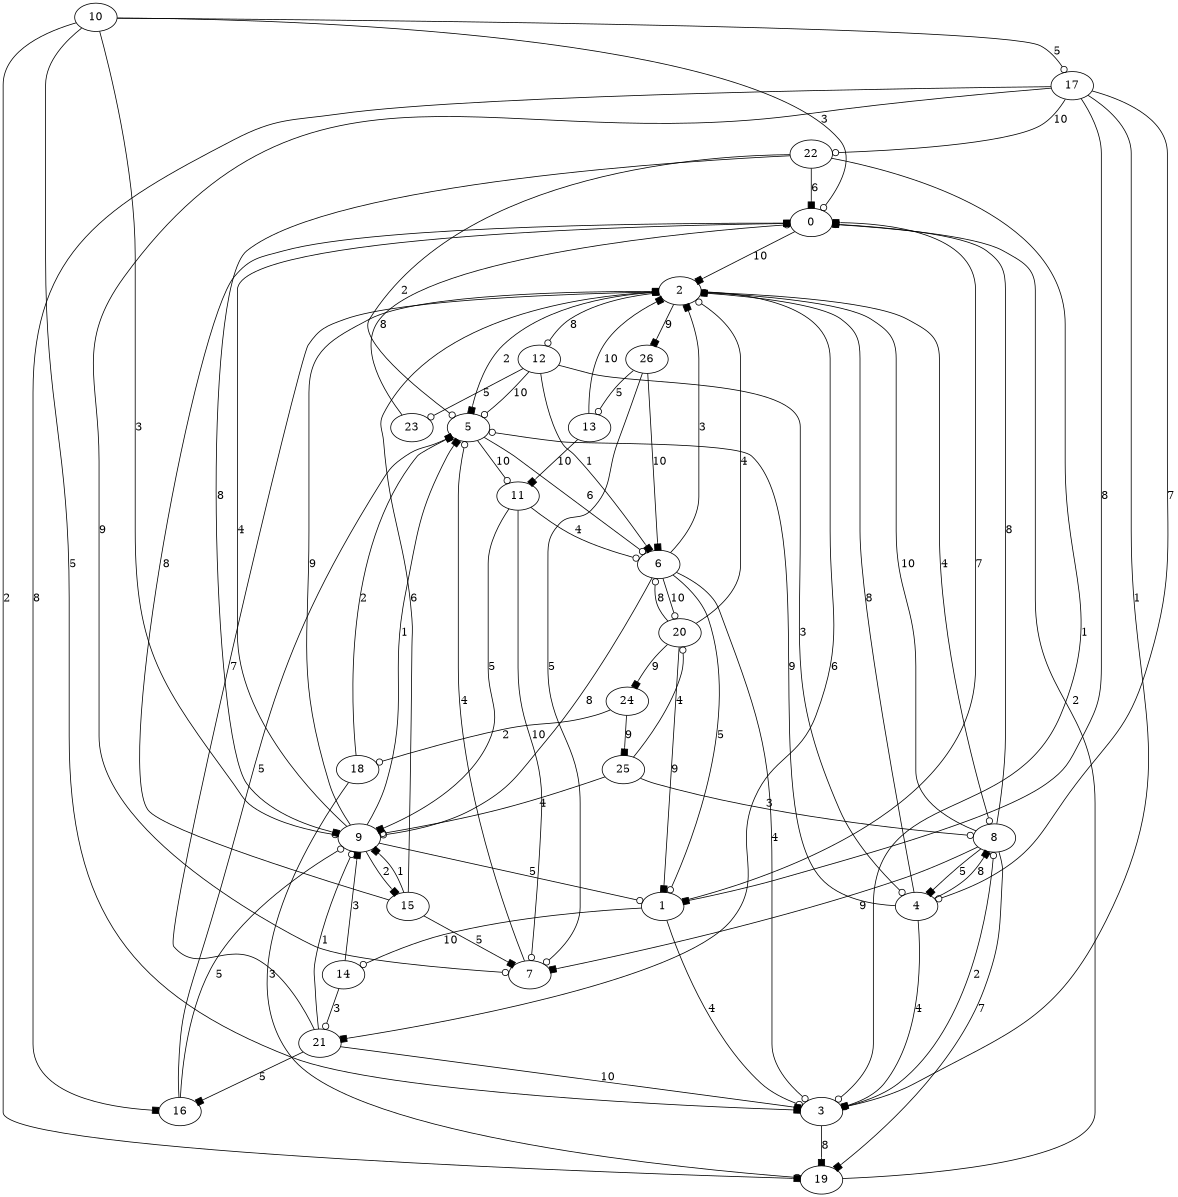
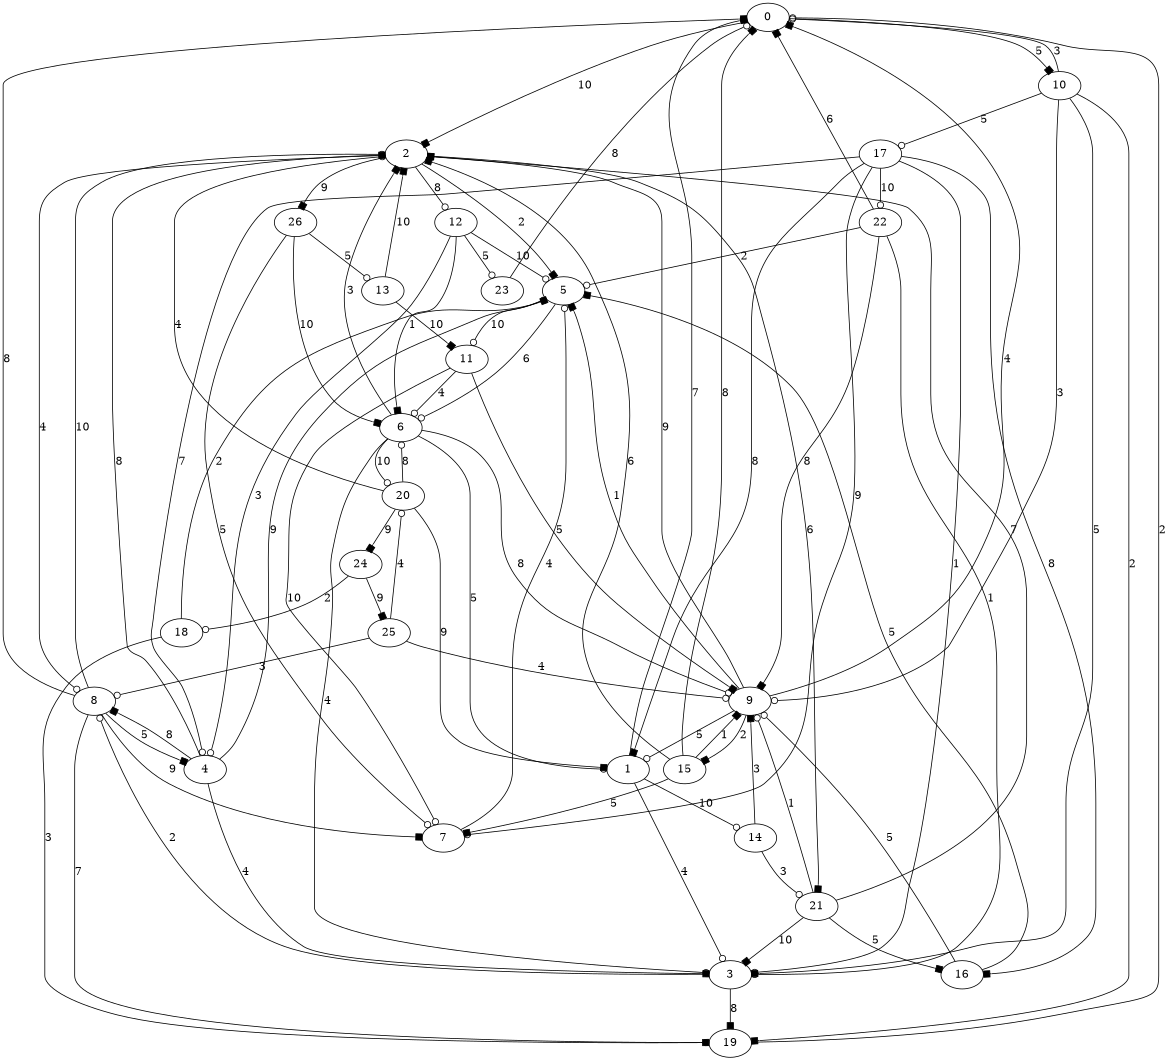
none -> (922, 27)
